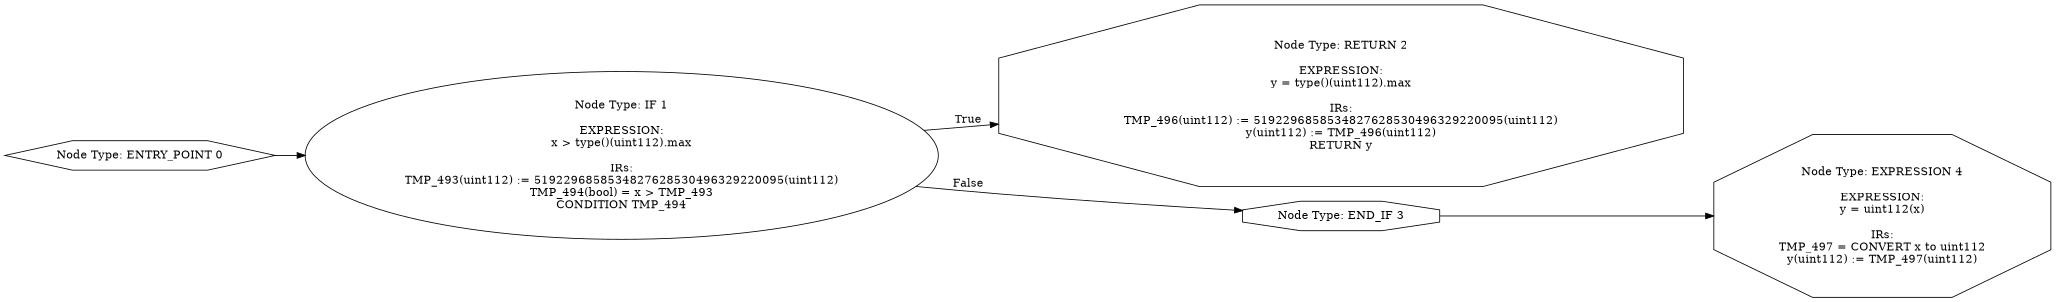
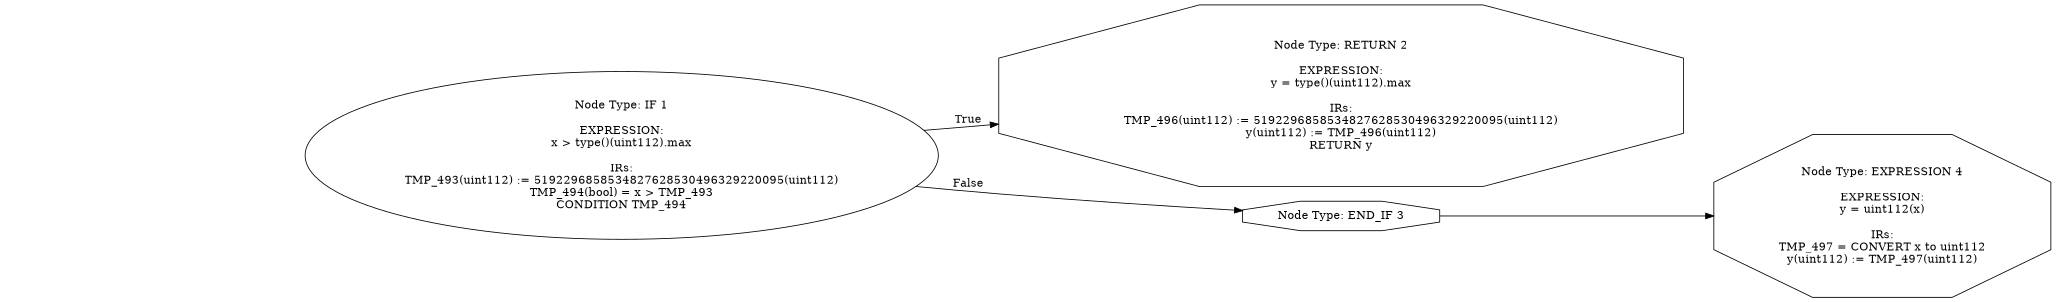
(140, 155) -> none
